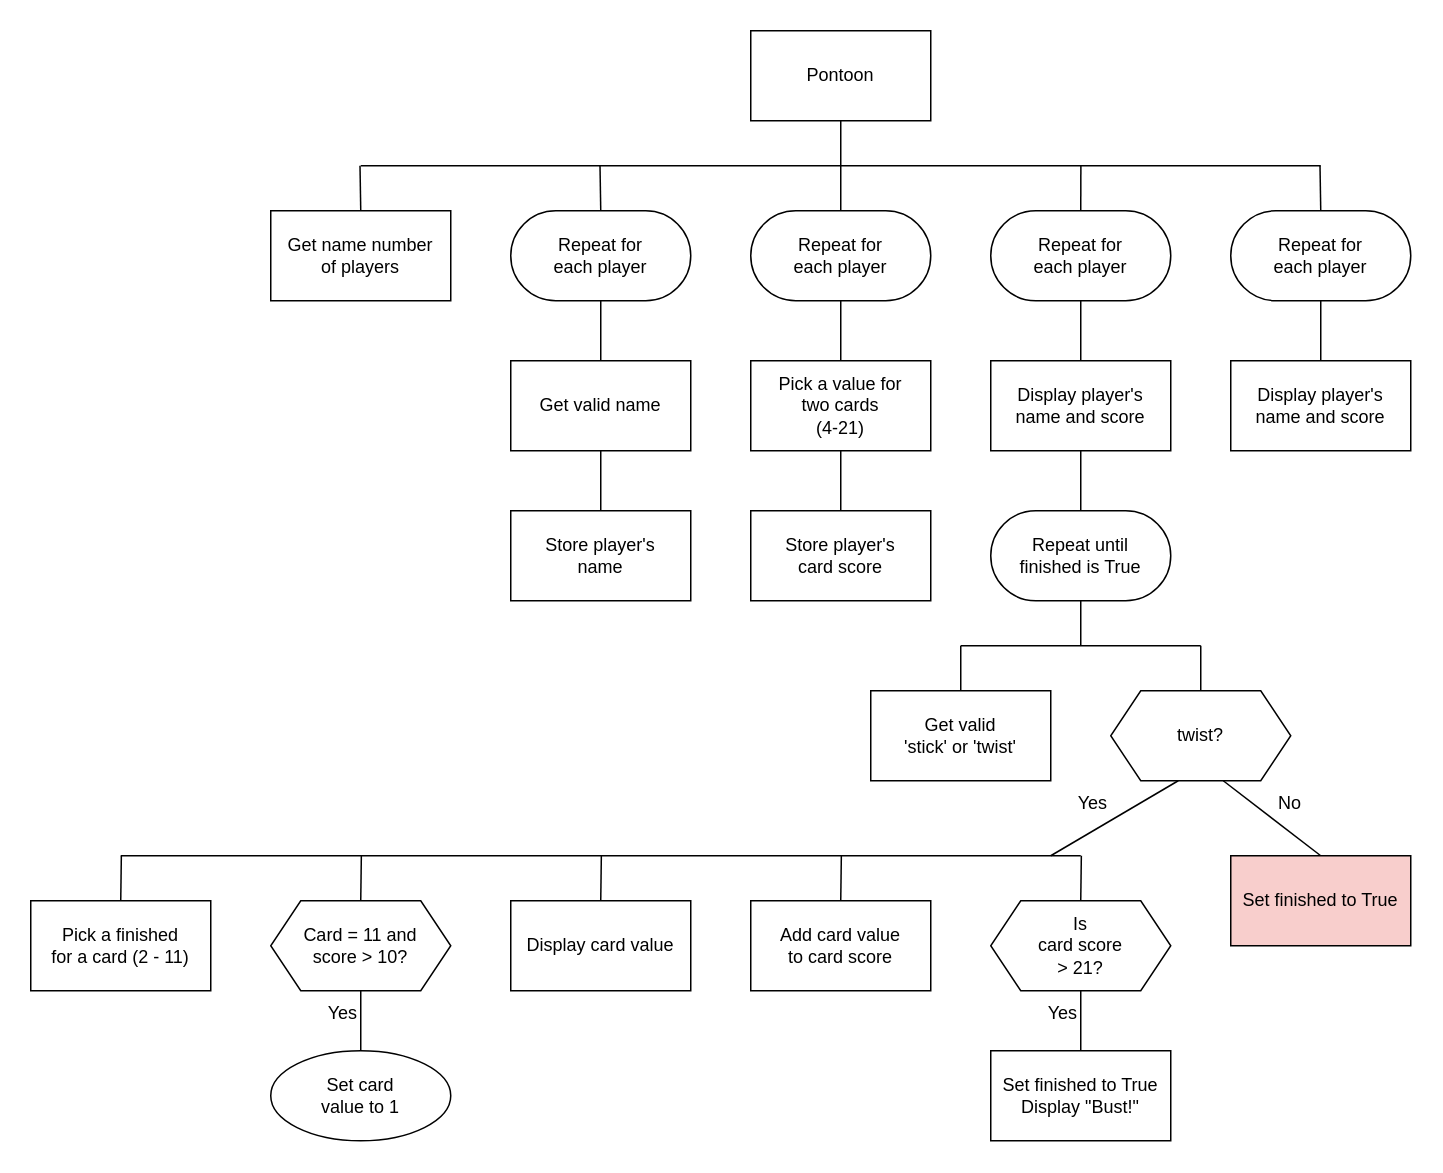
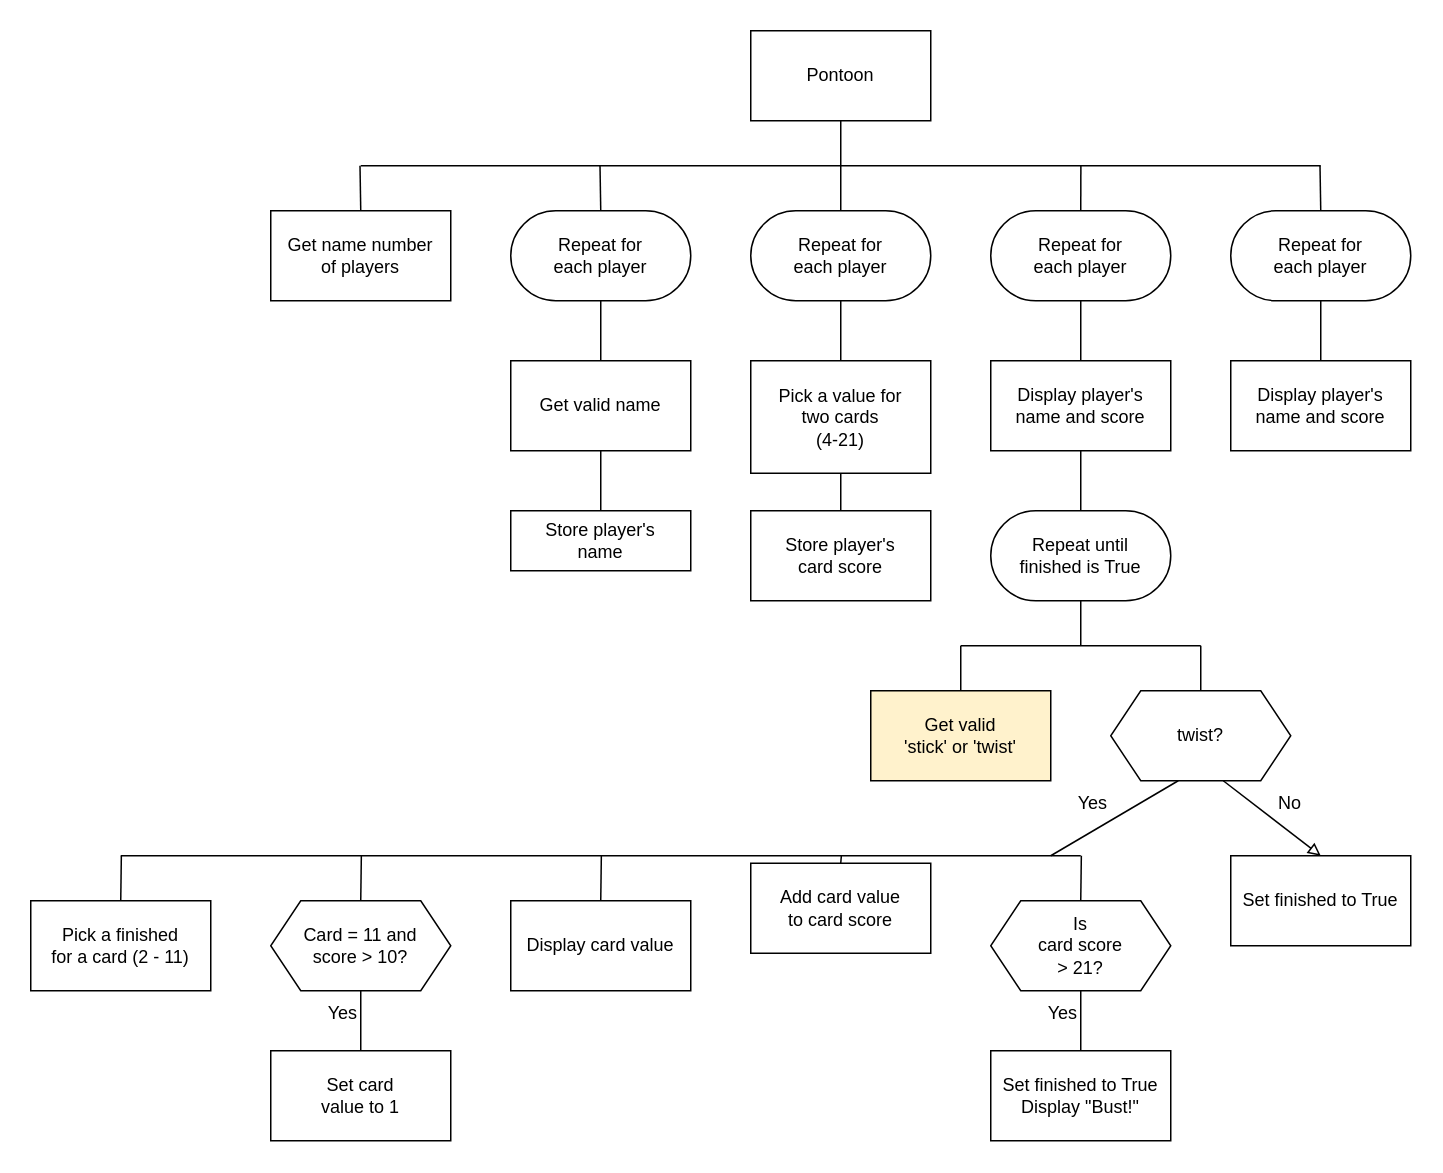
(841, 406) -> (841, 417)
(601, 556) -> (601, 541)
(961, 736) -> (961, 736)
(1314, 851) -> (1310, 847)
(1321, 901) -> (1321, 901)
(841, 946) -> (841, 908)
(361, 1096) -> (361, 1096)
